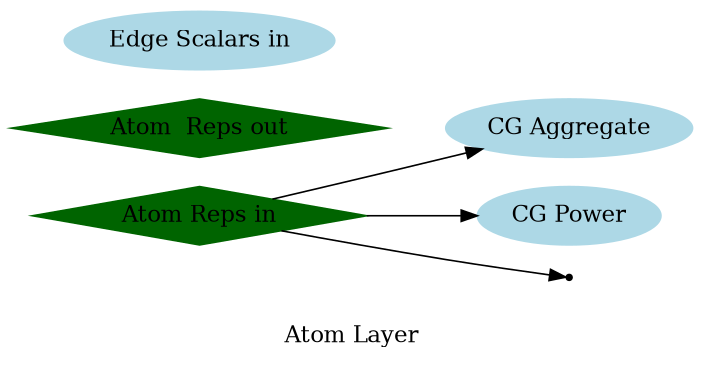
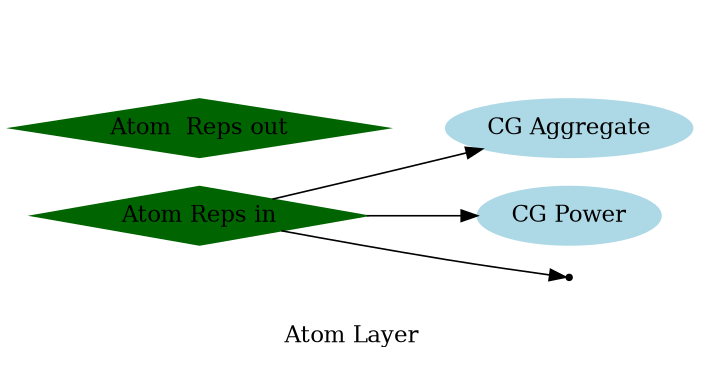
(200, 41) -> none
